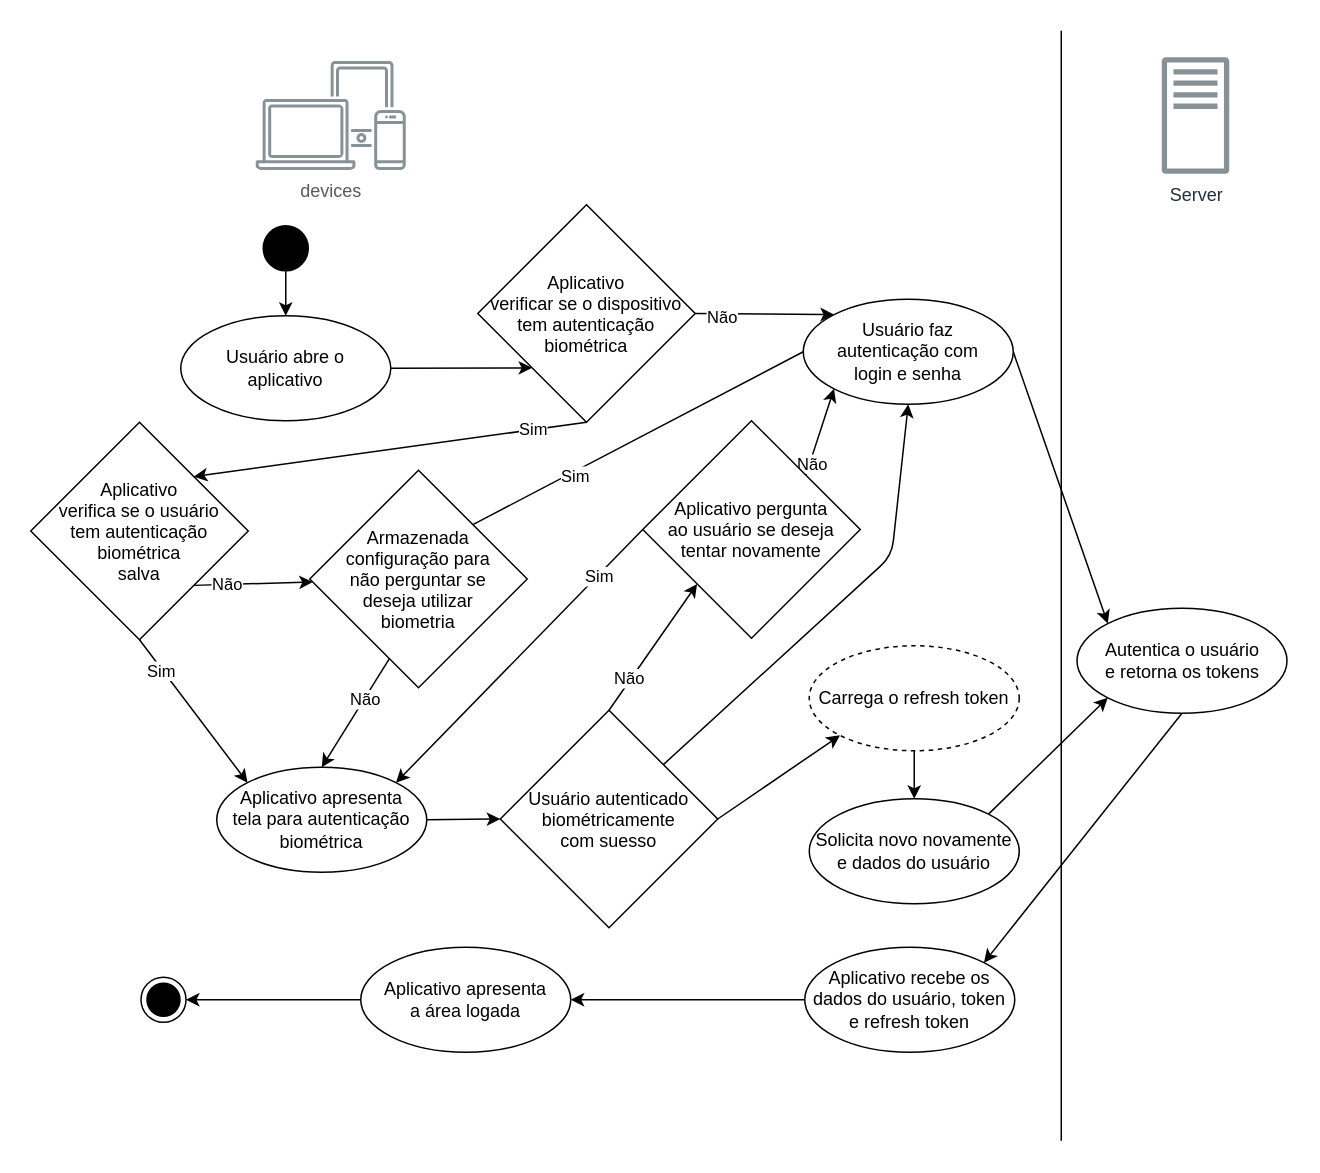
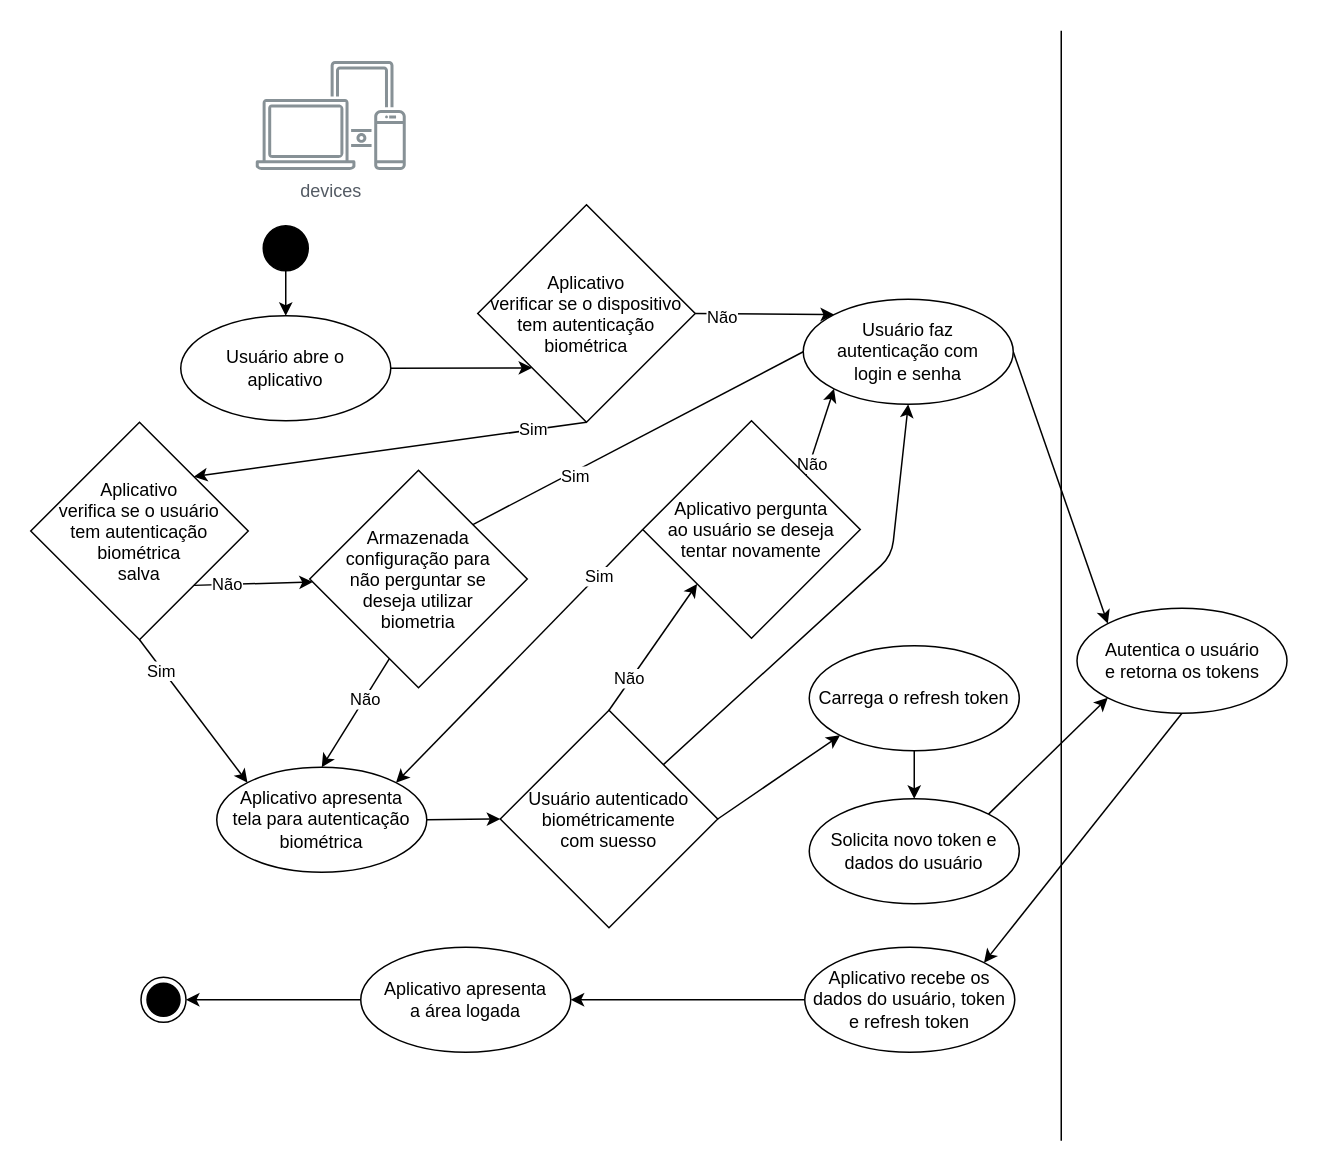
(1196, 116) -> none
(914, 698) -> (914, 698)
(914, 851) -> (914, 851)
